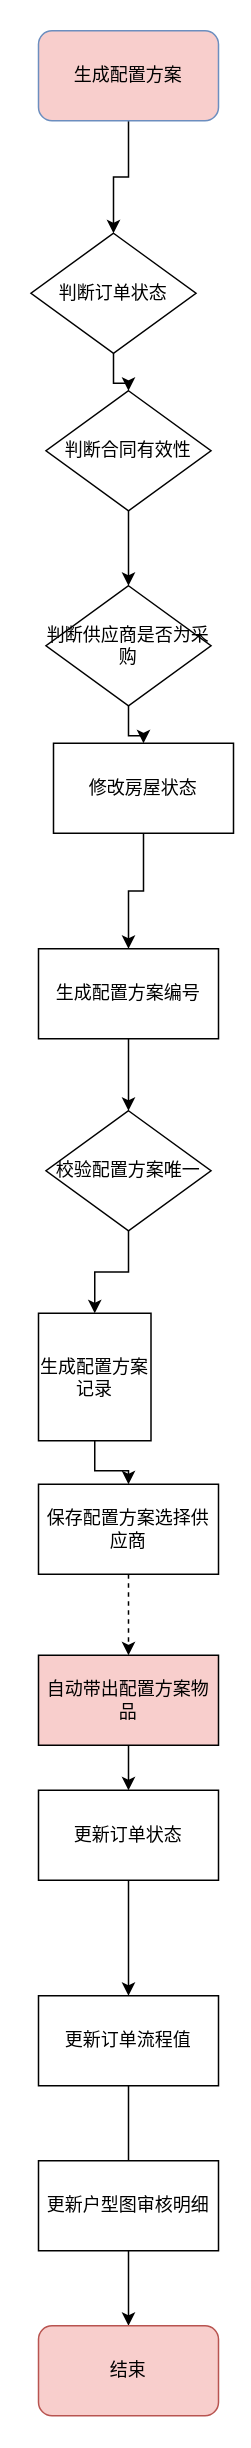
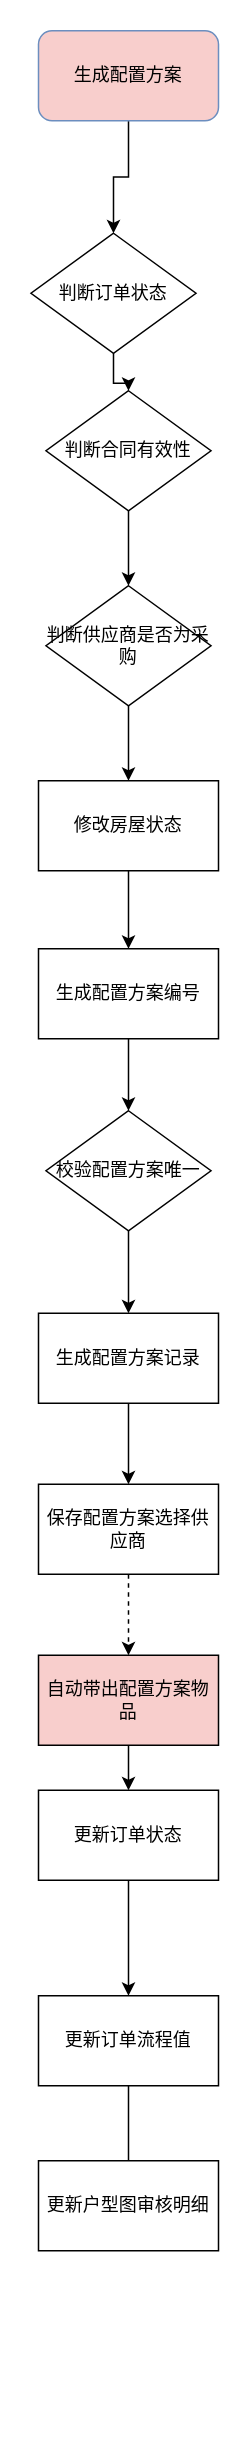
(143, 788) -> (128, 826)
(95, 1377) -> (128, 1358)
(128, 2283) -> none
(128, 2371) -> none
